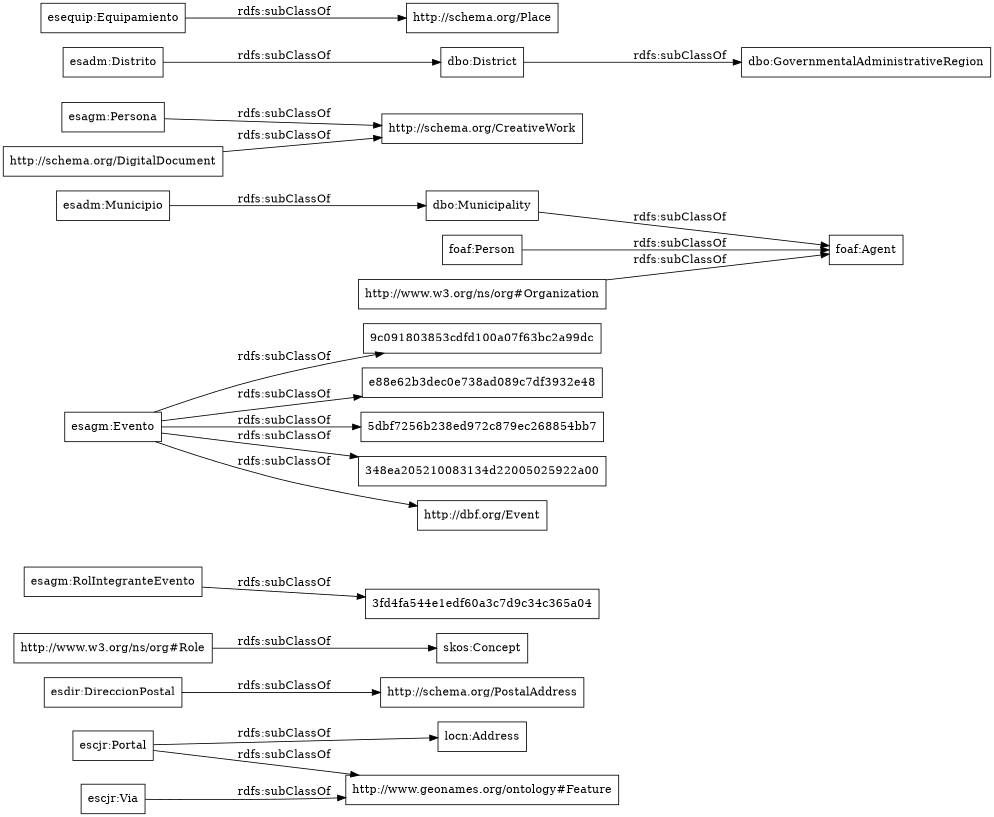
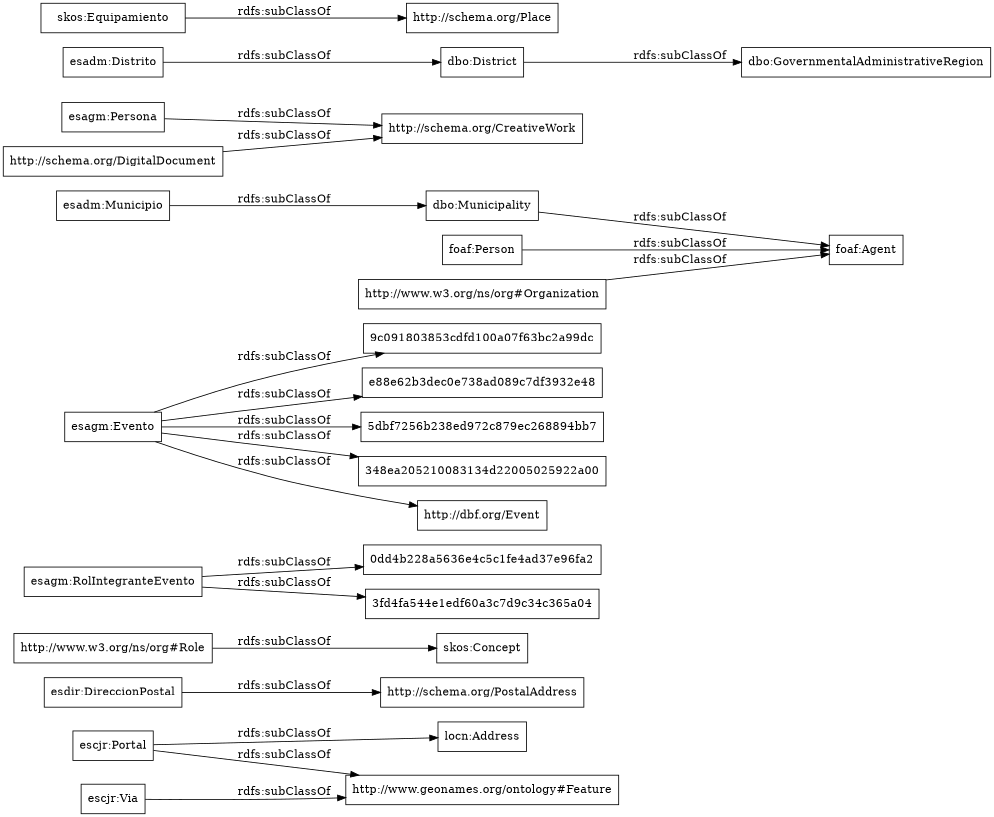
(113, 18) -> (113, 18)
(482, 427) -> (482, 427)
none -> (482, 560)
